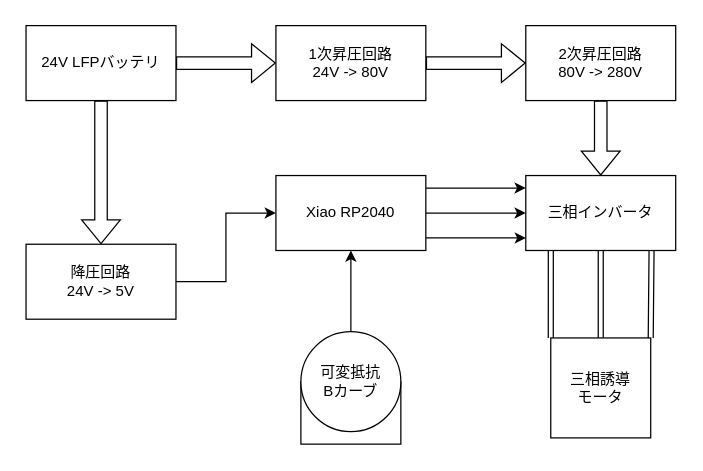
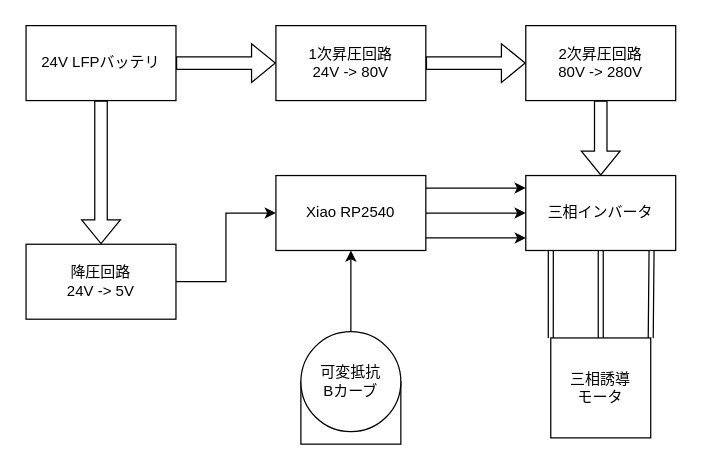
(351, 213) -> (351, 213)
